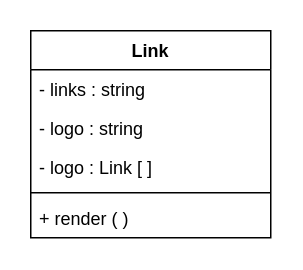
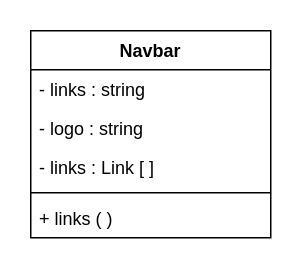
(150, 51) -> (150, 51)
(106, 168) -> (109, 168)
(92, 219) -> (83, 219)
